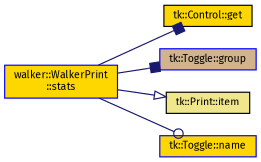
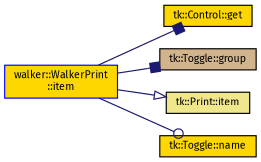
(208, 59) -> (208, 59)
(61, 82) -> (61, 82)
(208, 146) -> (208, 146)
